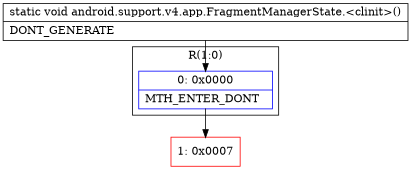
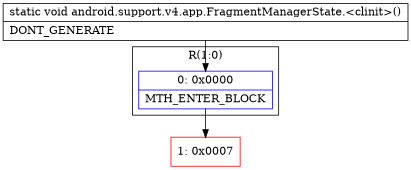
(202, 99) -> (206, 99)
